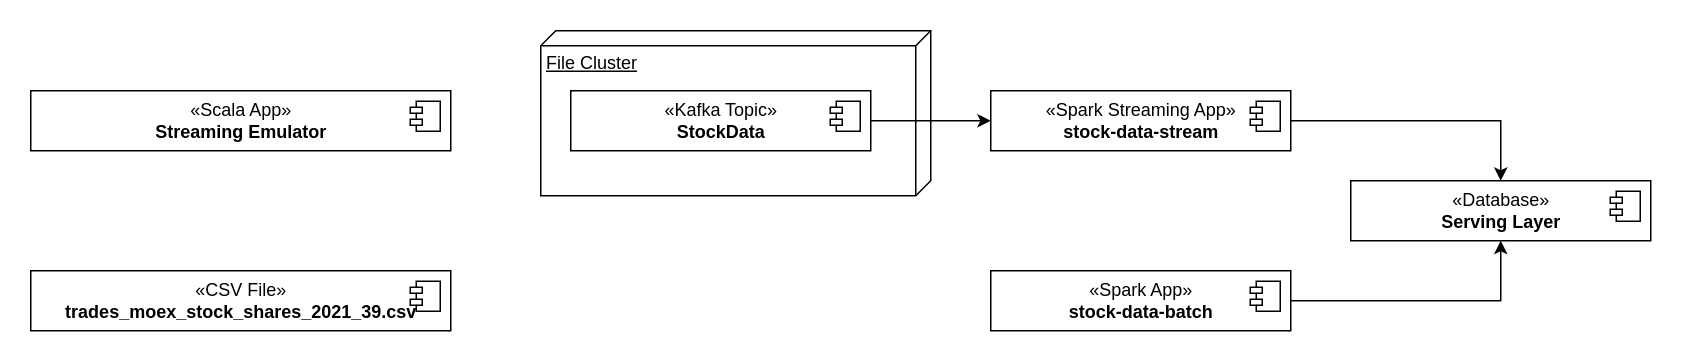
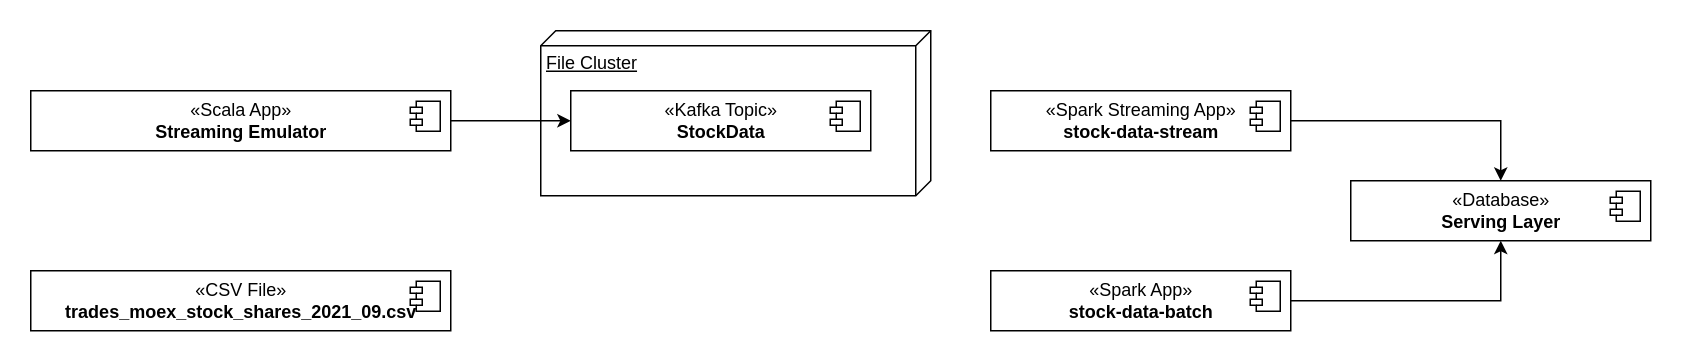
none -> (506, 121)
(926, 121) -> none
(242, 301) -> (242, 301)
